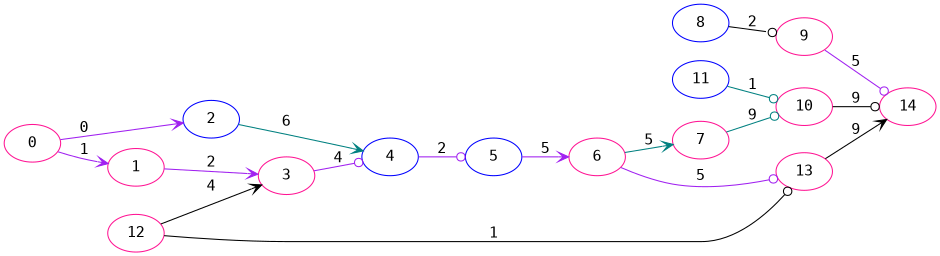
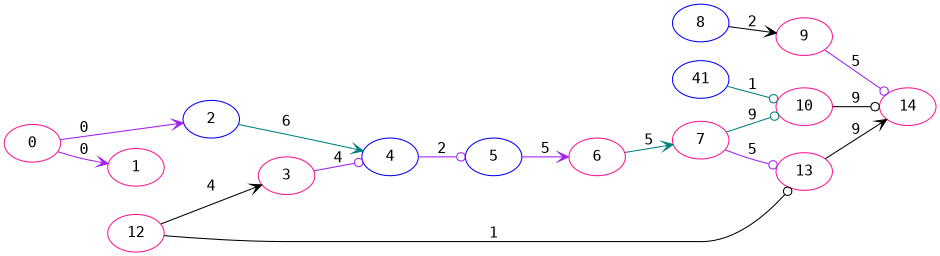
(747, 29) -> (747, 29)
(701, 79) -> (701, 79)
(84, 150) -> (84, 150)
(206, 171) -> none
(694, 186) -> (747, 158)
